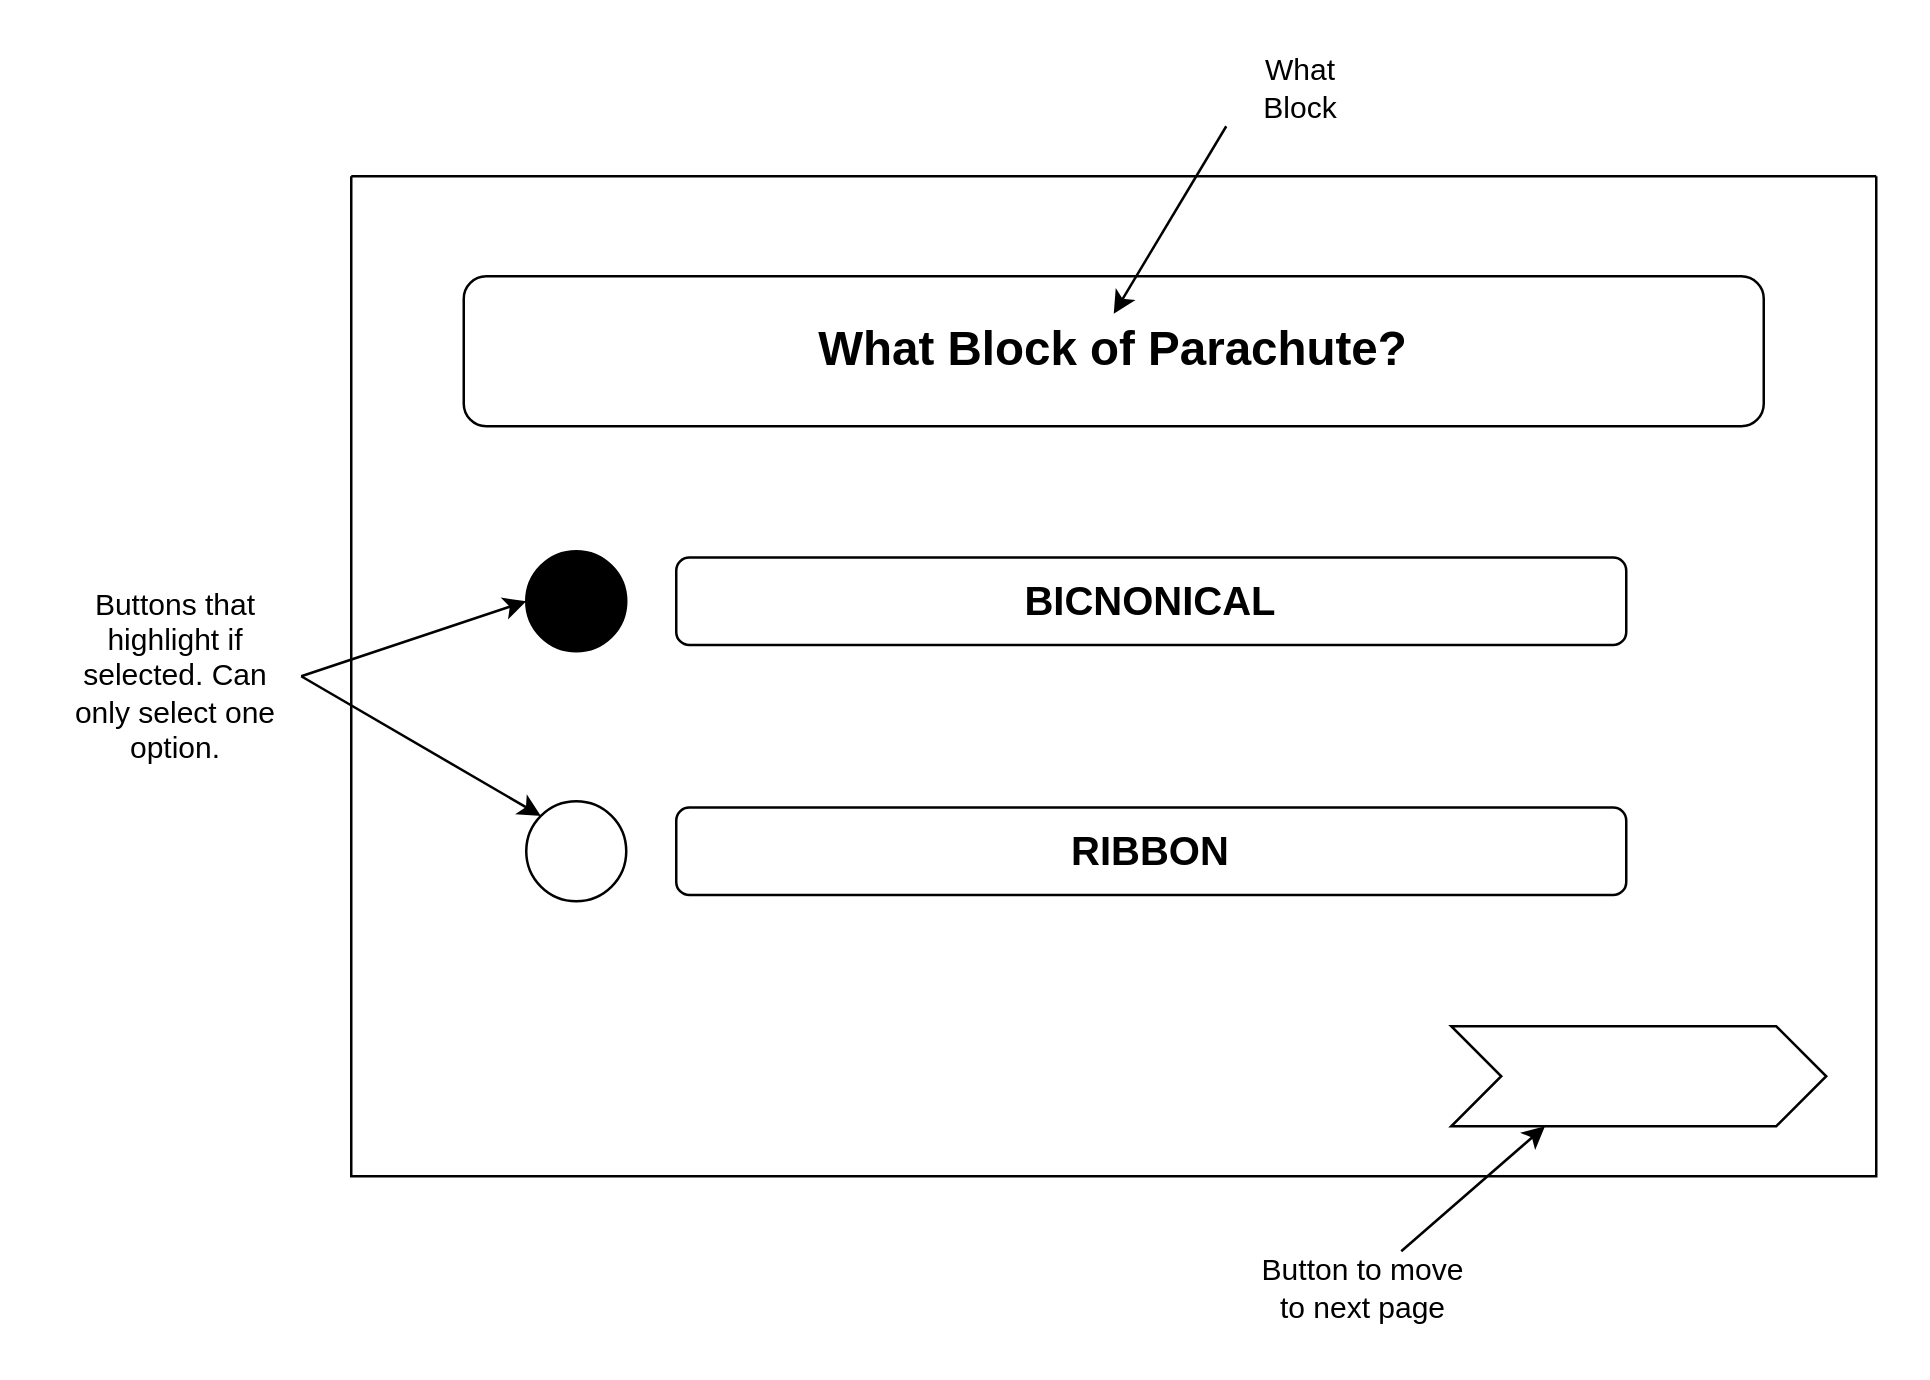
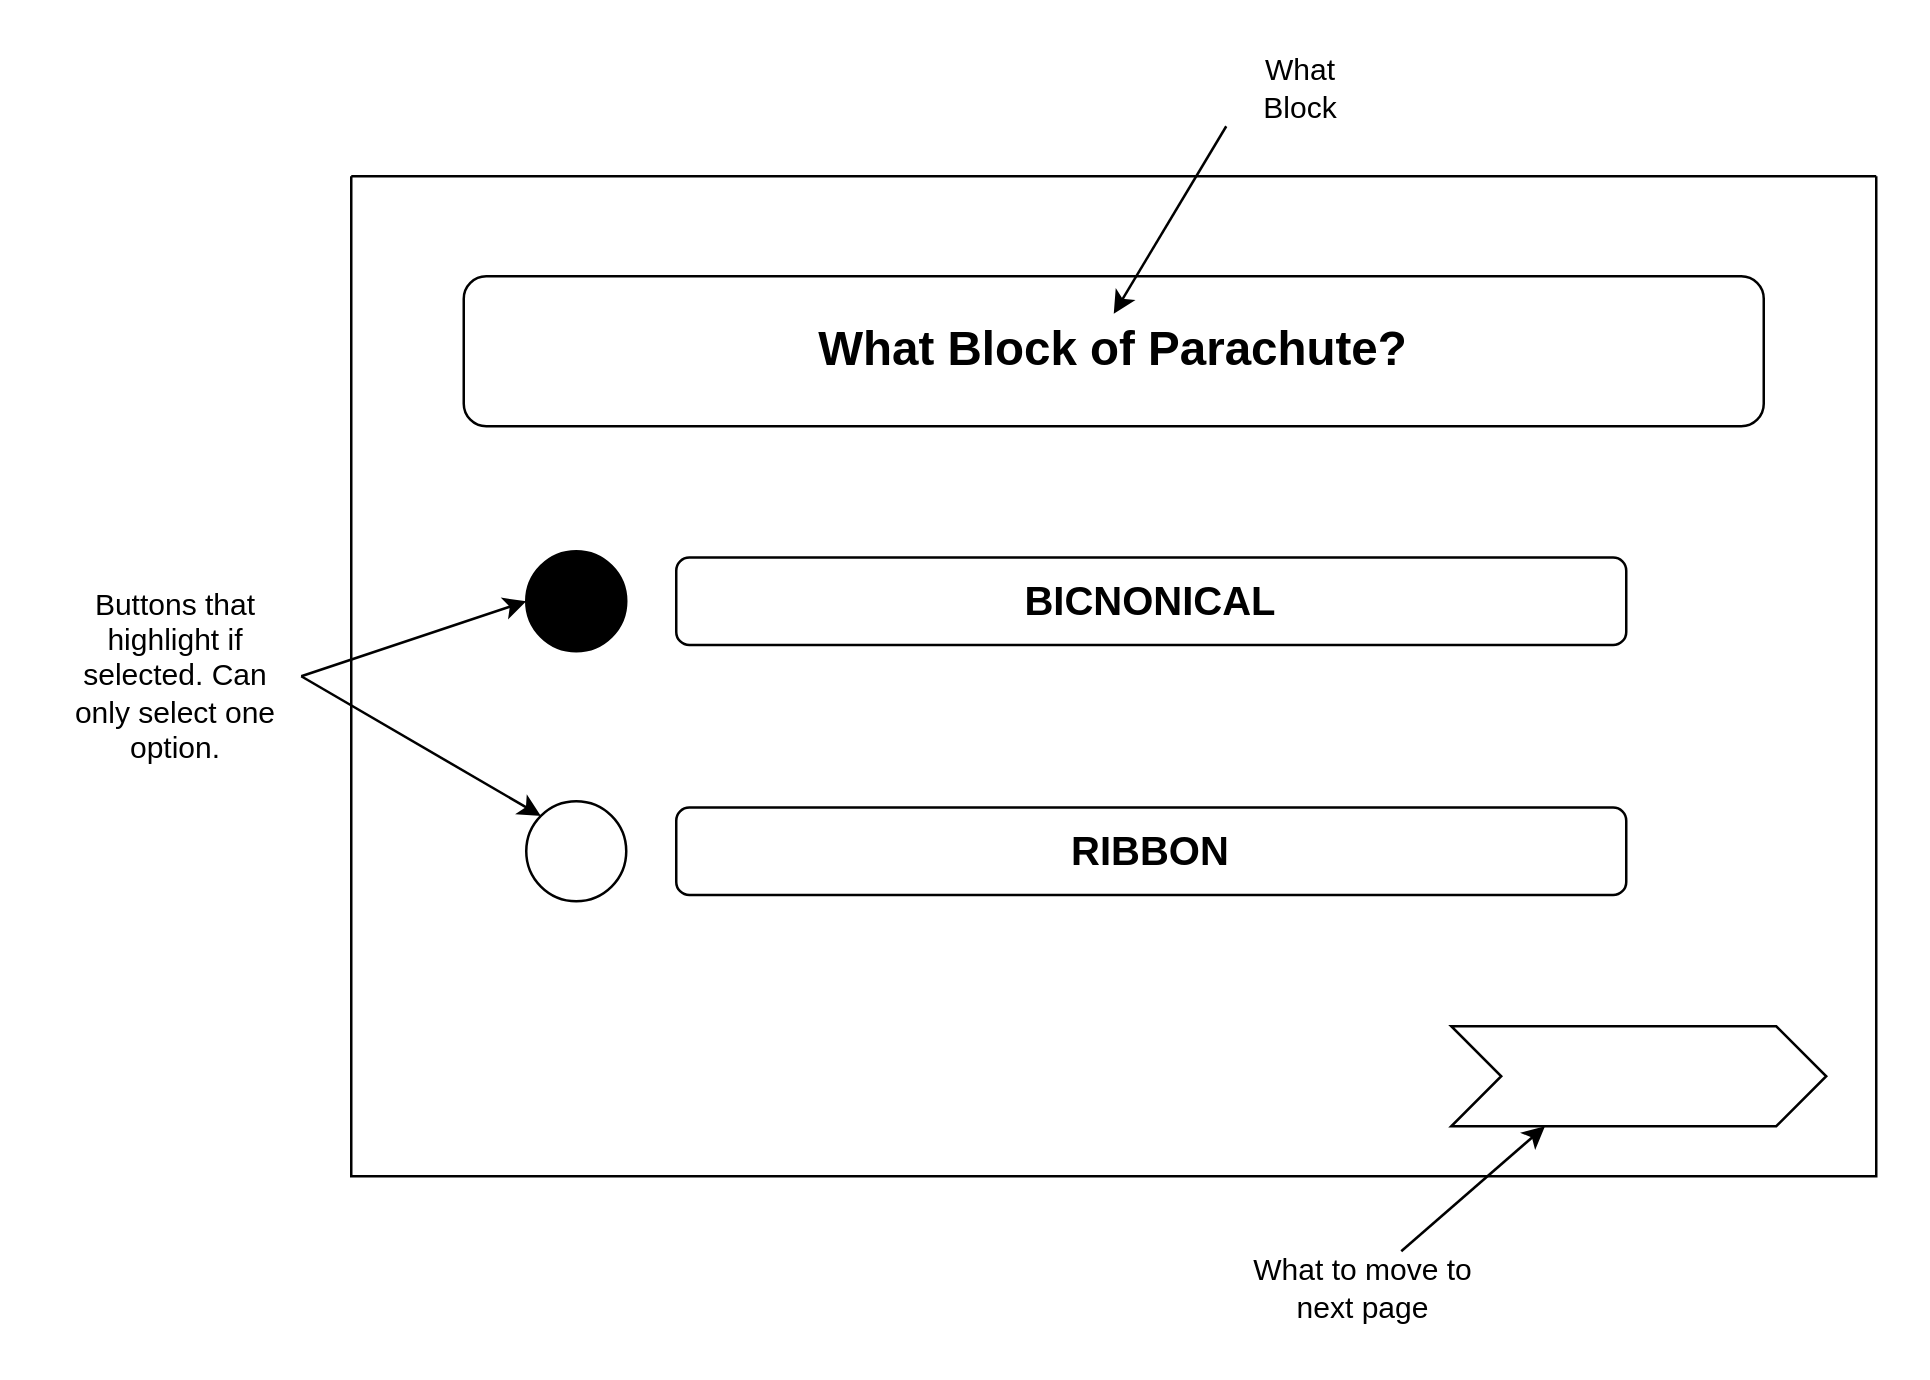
(1364, 1289) -> (1364, 1289)
